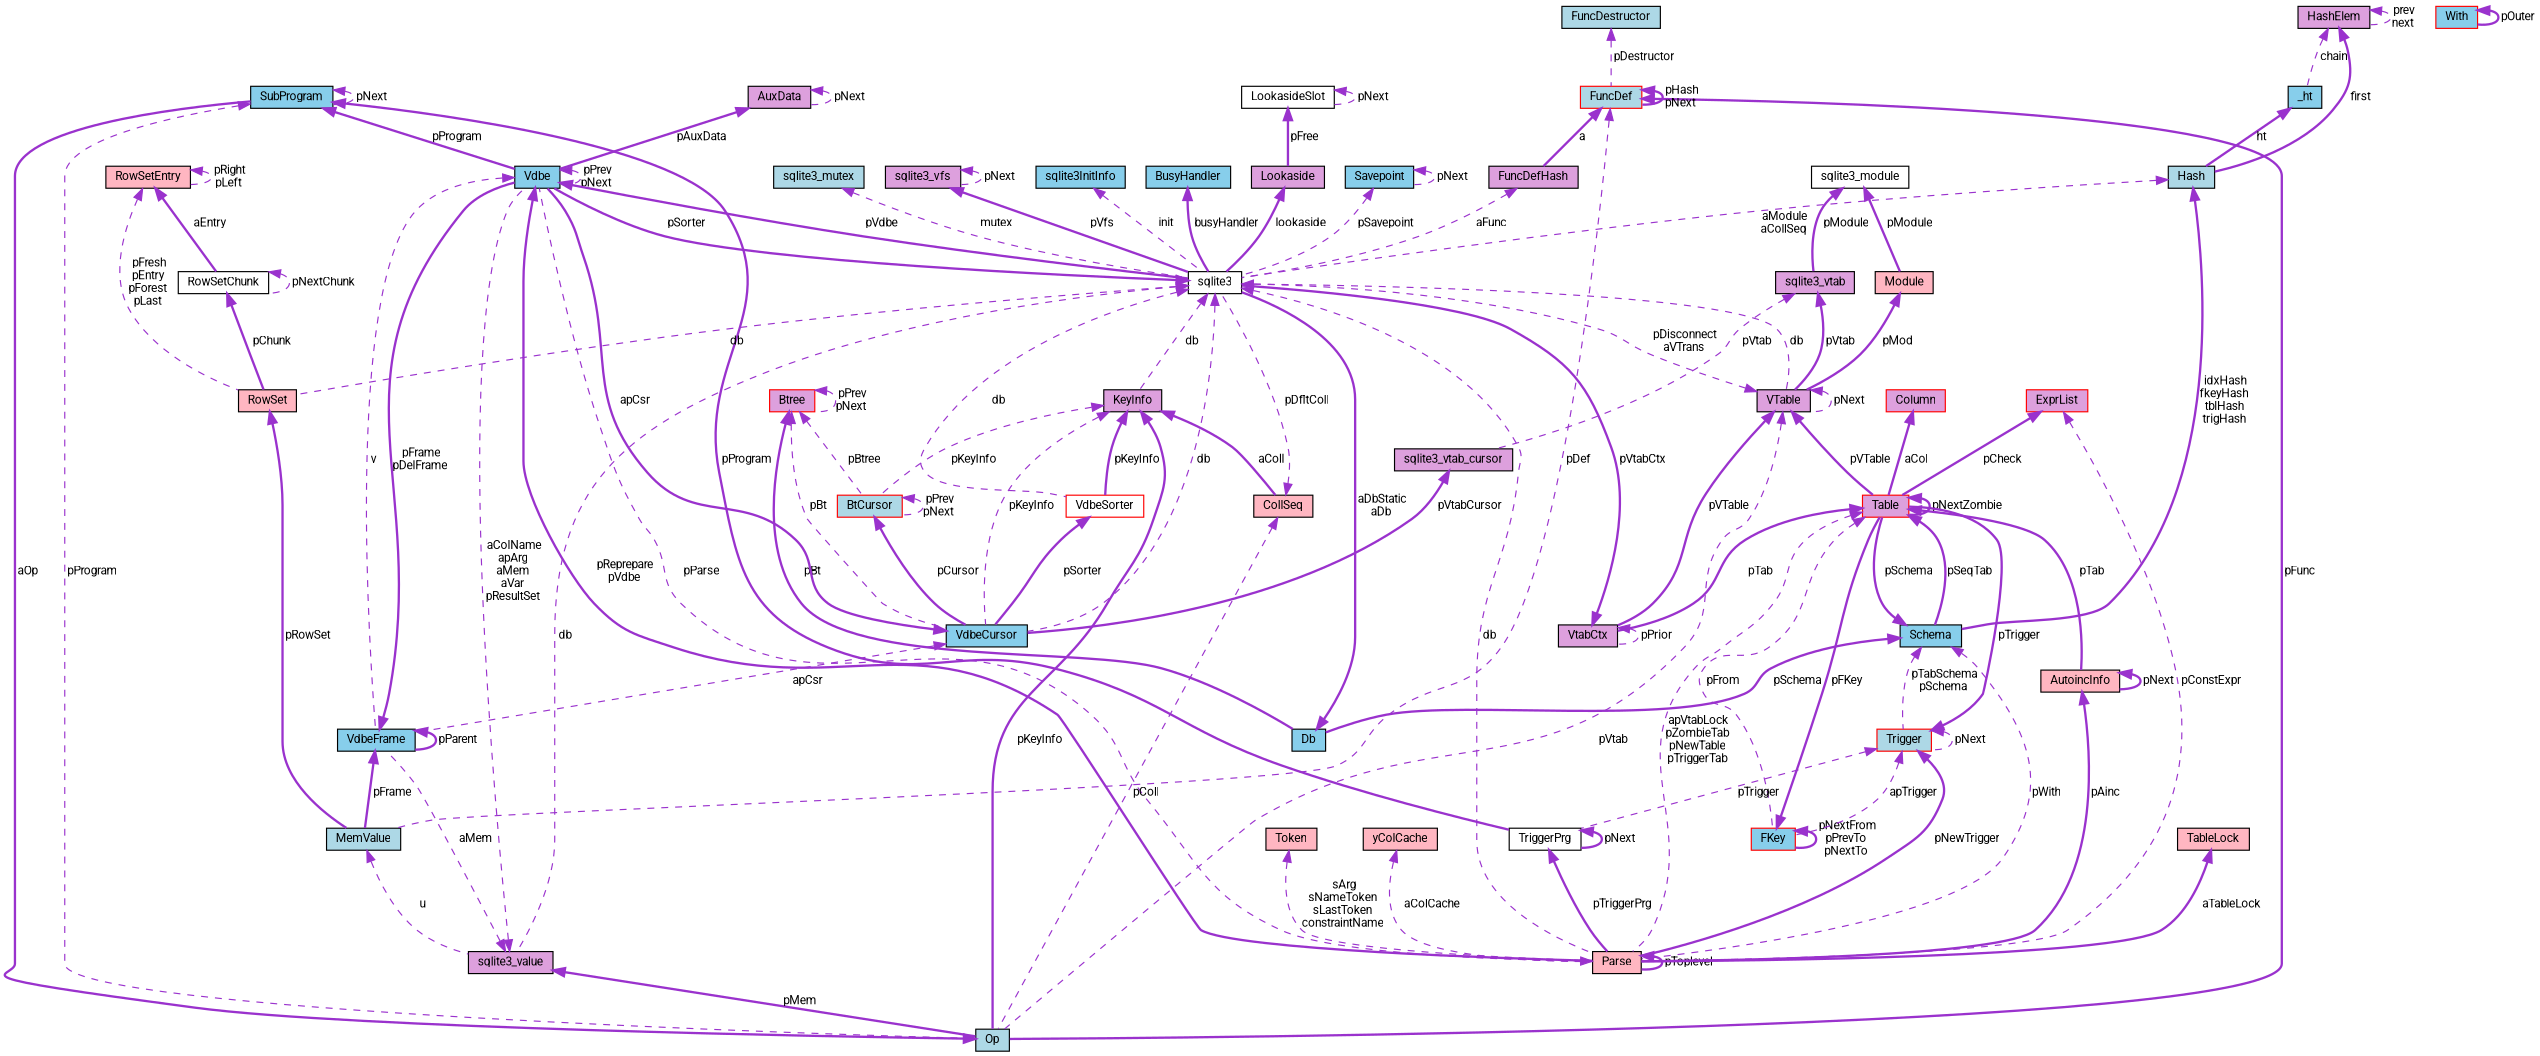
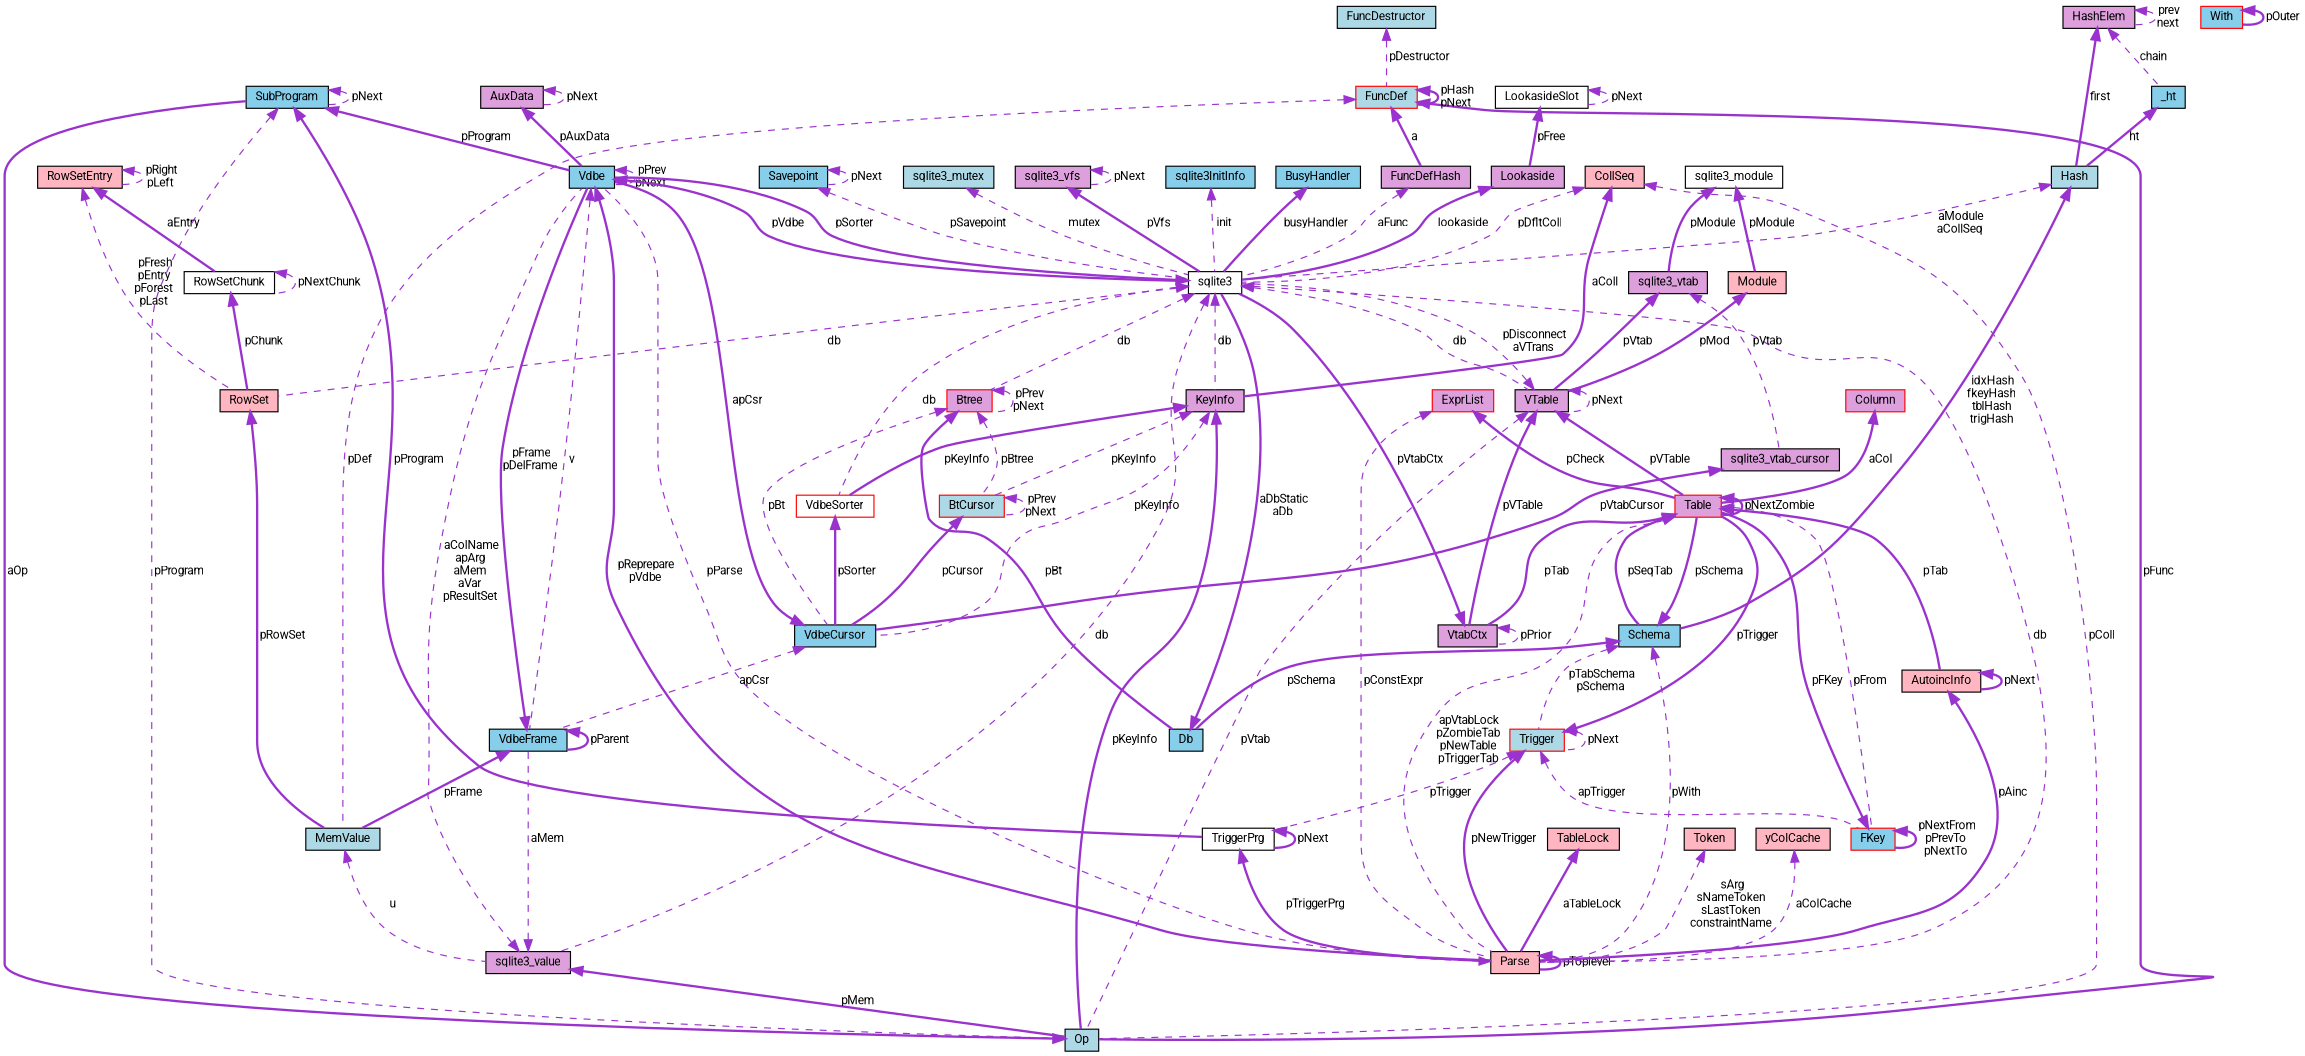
(1231, 446) -> (1461, 370)
(1175, 505) -> (1087, 344)
